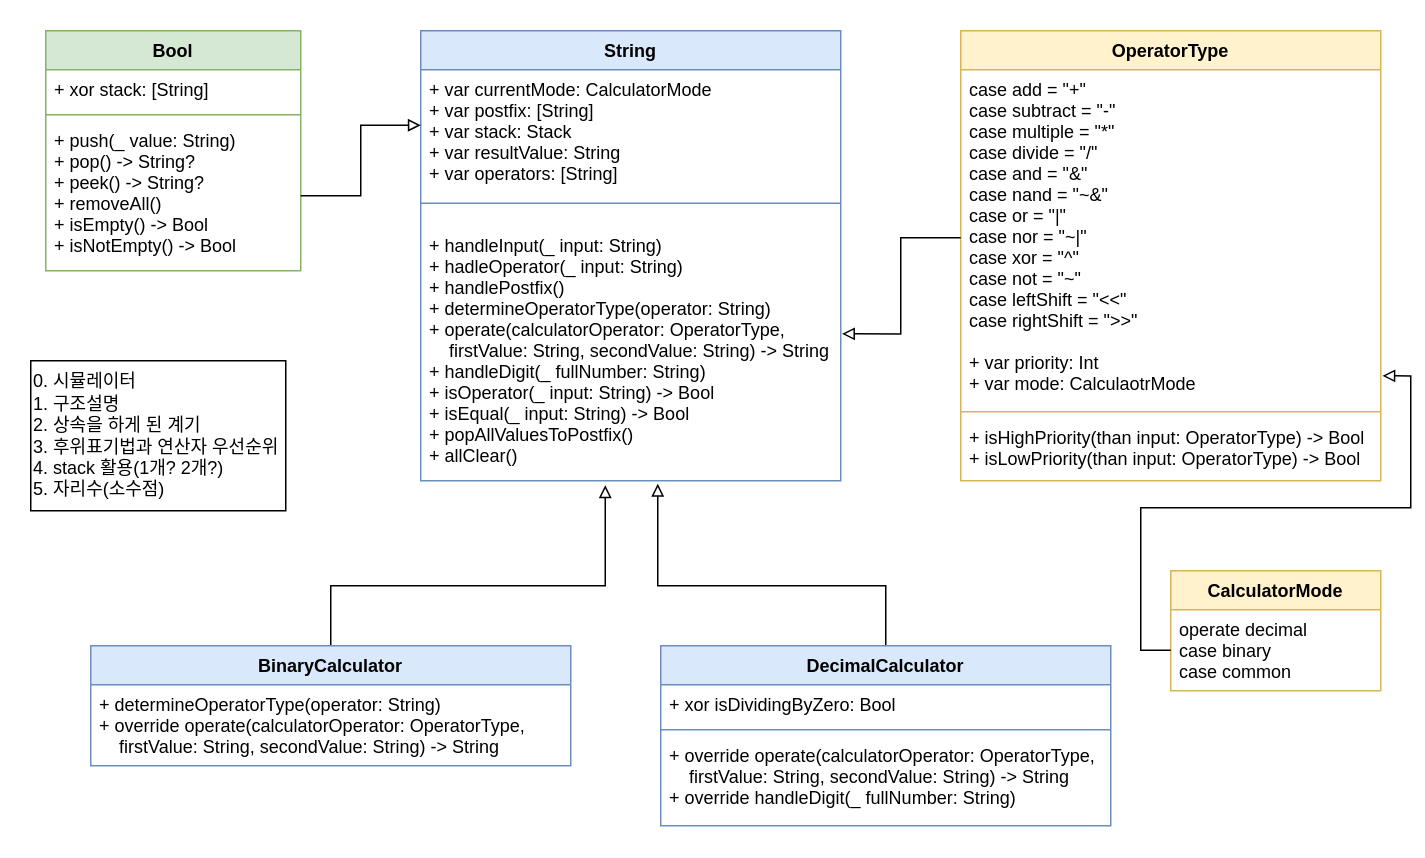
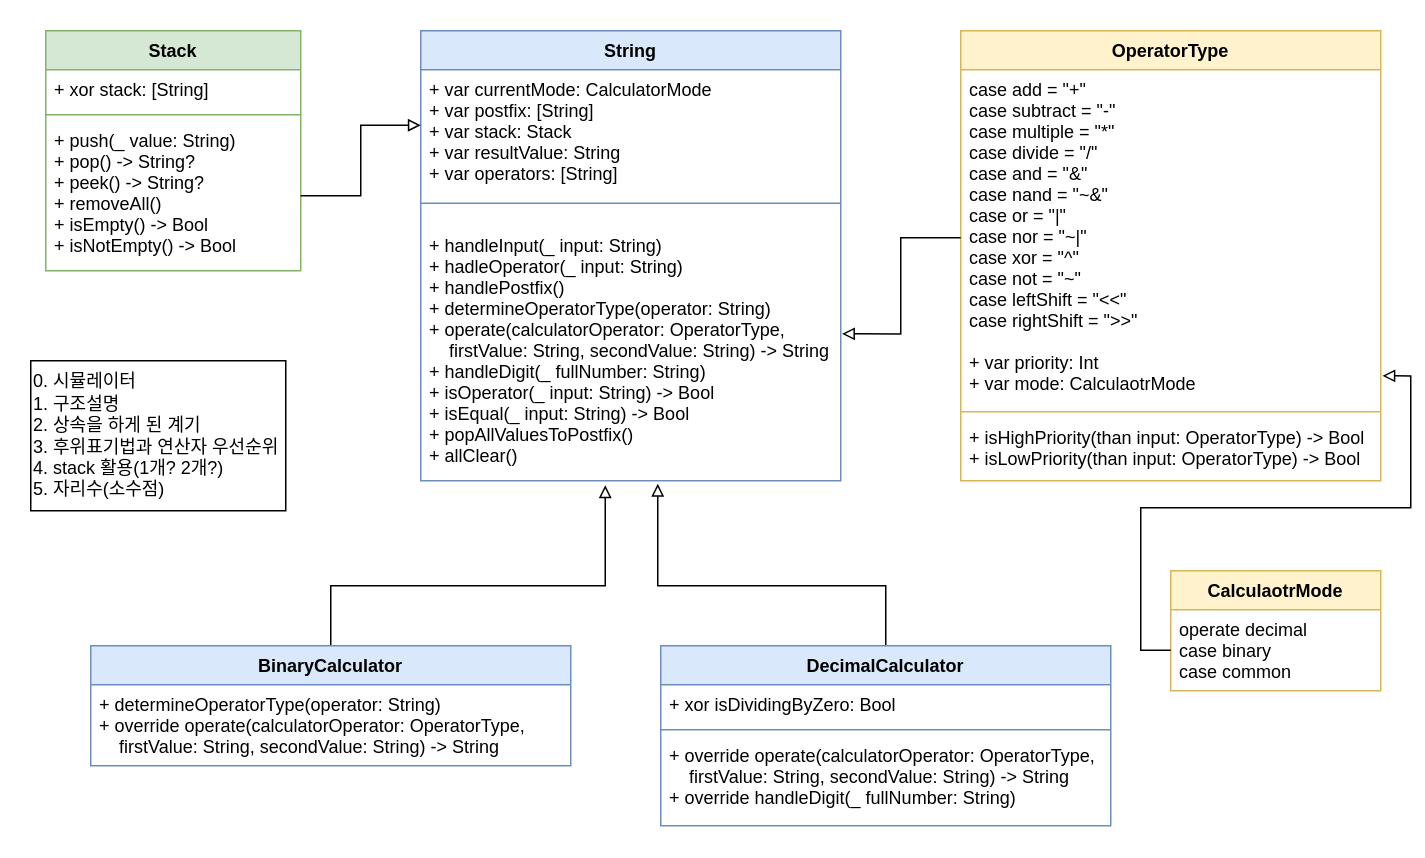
(173, 51) -> (173, 51)
(1275, 591) -> (1275, 591)
